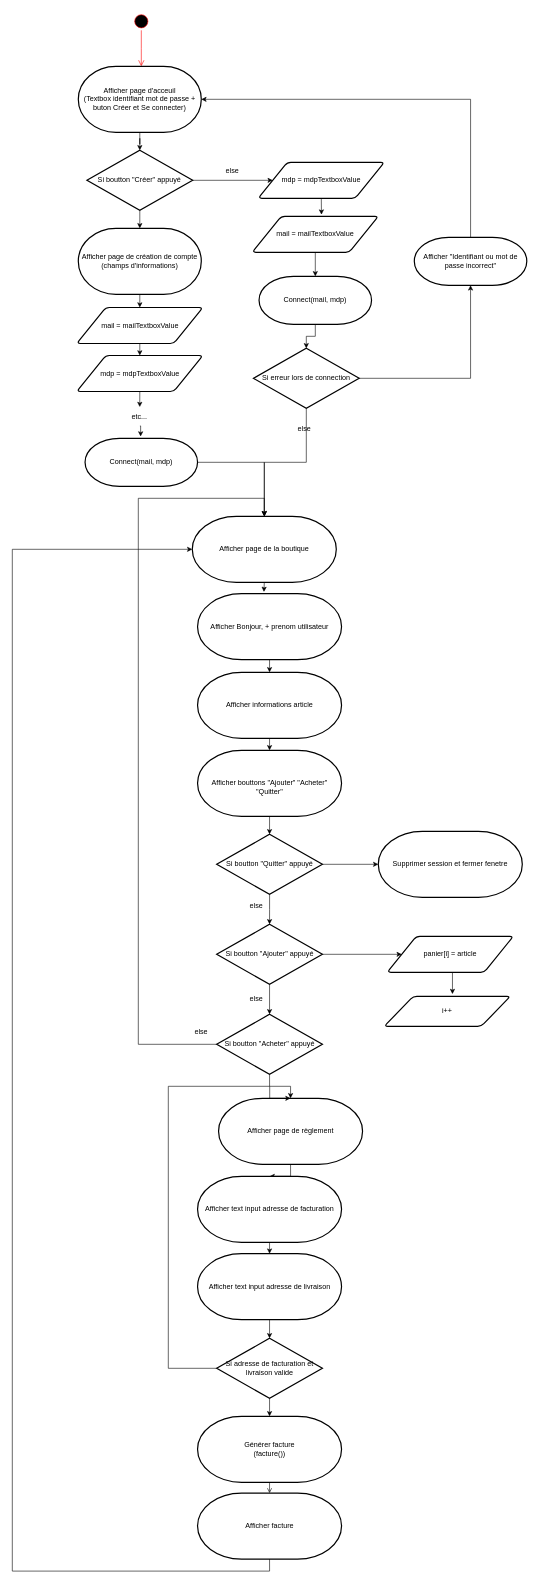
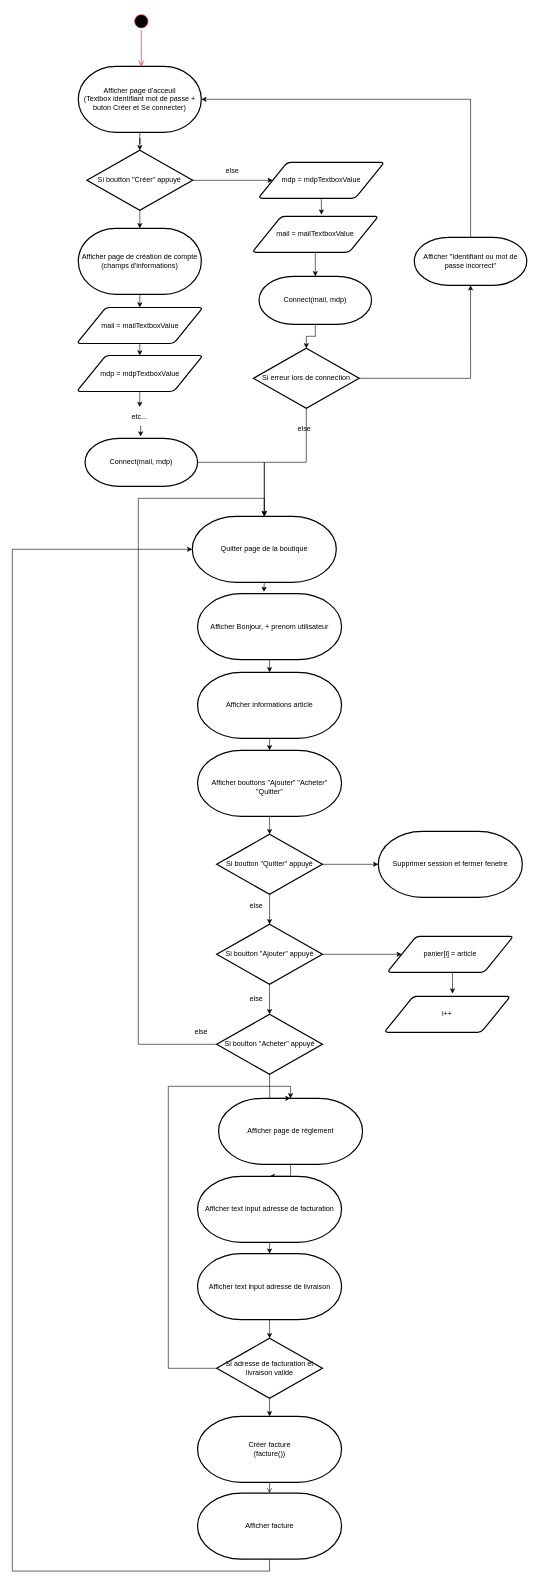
(264, 549) -> (264, 549)
(447, 1011) -> (447, 1014)
(270, 1449) -> (270, 1449)
